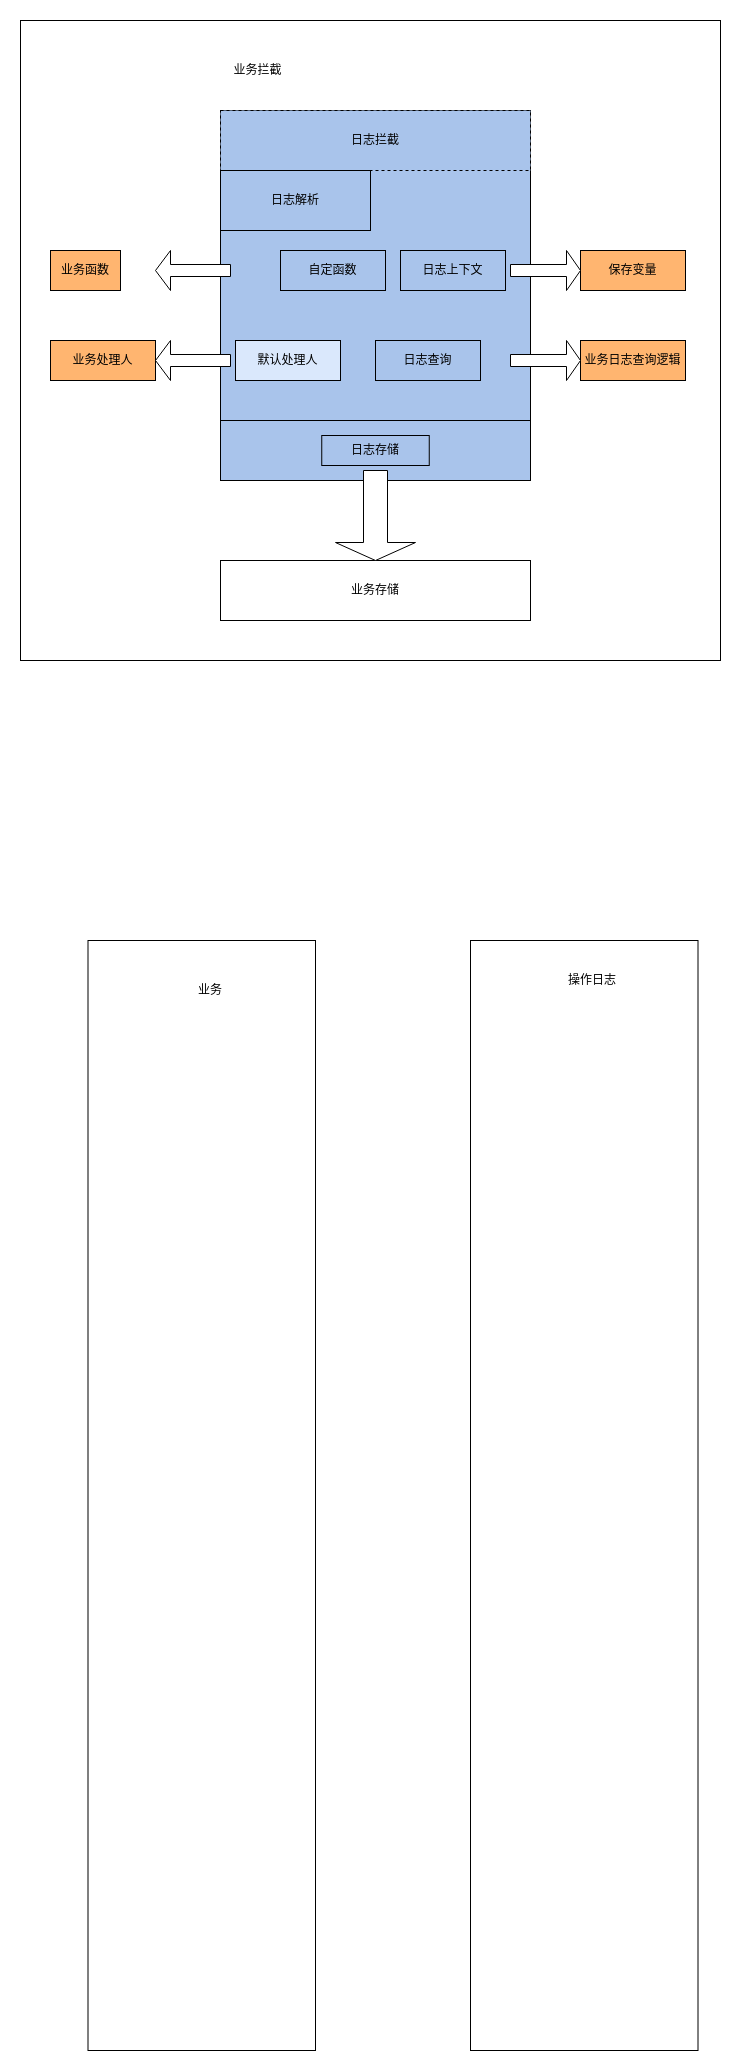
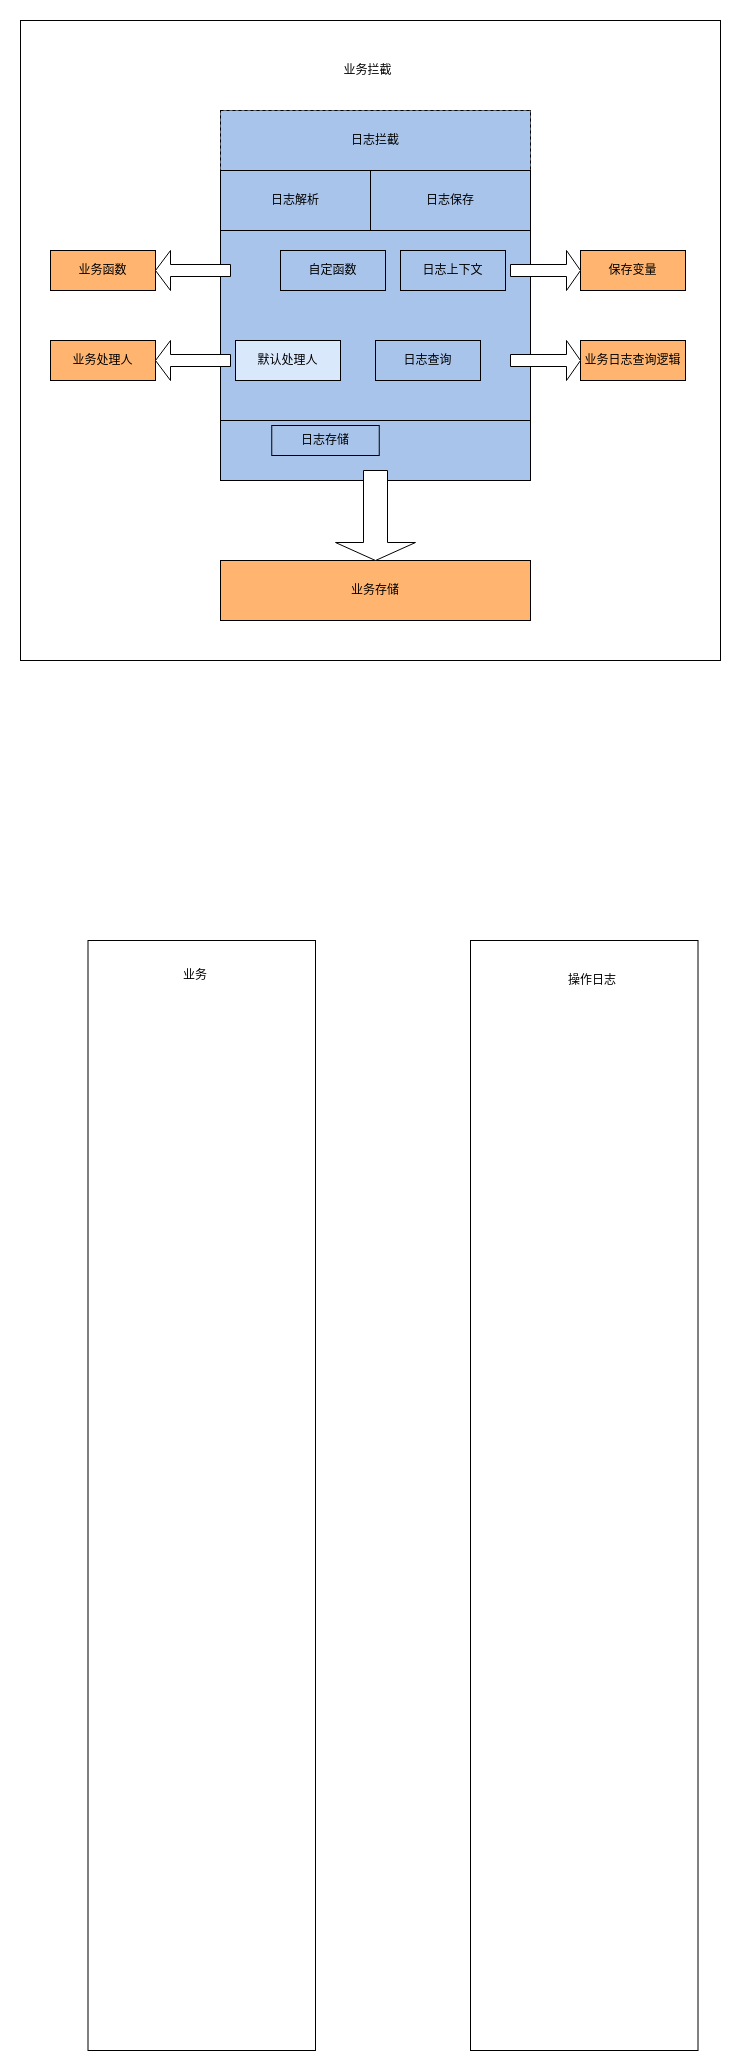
(258, 71) -> (368, 71)
none -> (451, 201)
(86, 271) -> (103, 271)
(376, 451) -> (326, 441)
(376, 591) -> (376, 591)
(211, 991) -> (196, 976)
